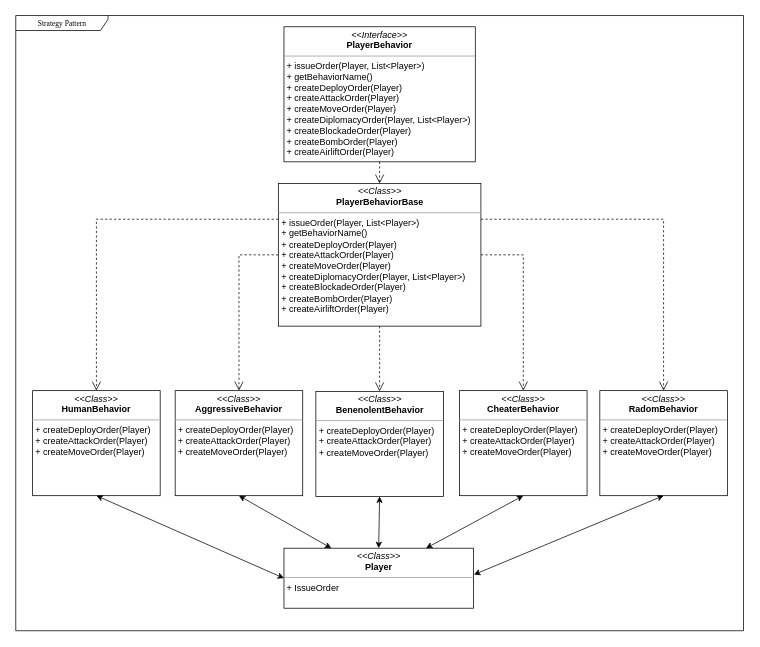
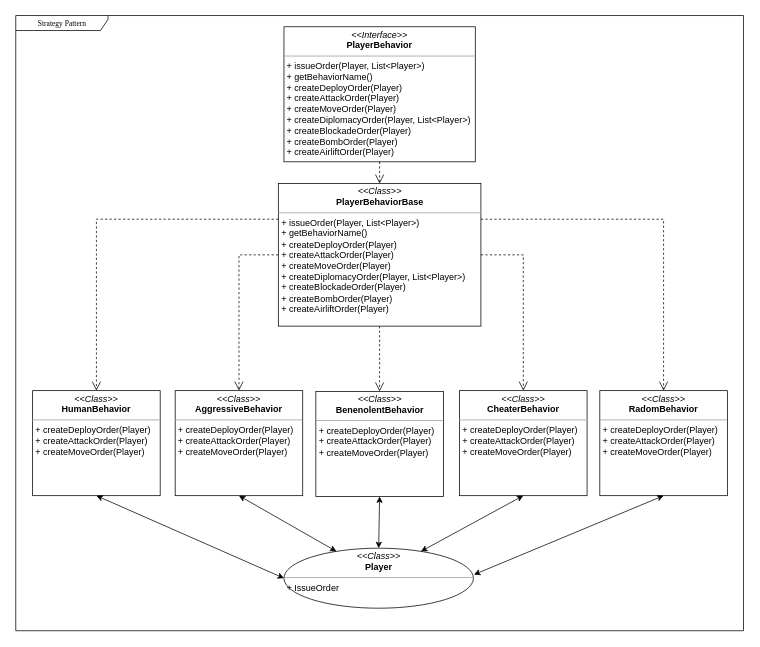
(379, 578) -> (379, 578)
